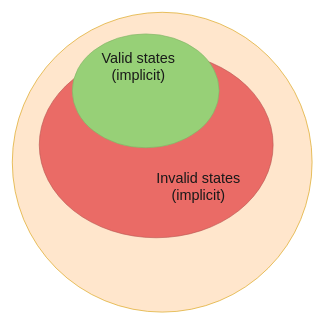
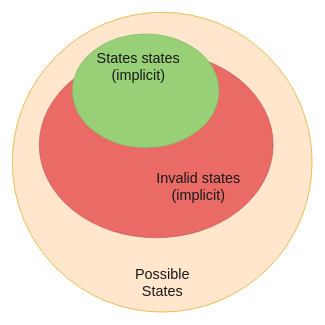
(139, 67) -> (139, 67)
none -> (162, 283)
